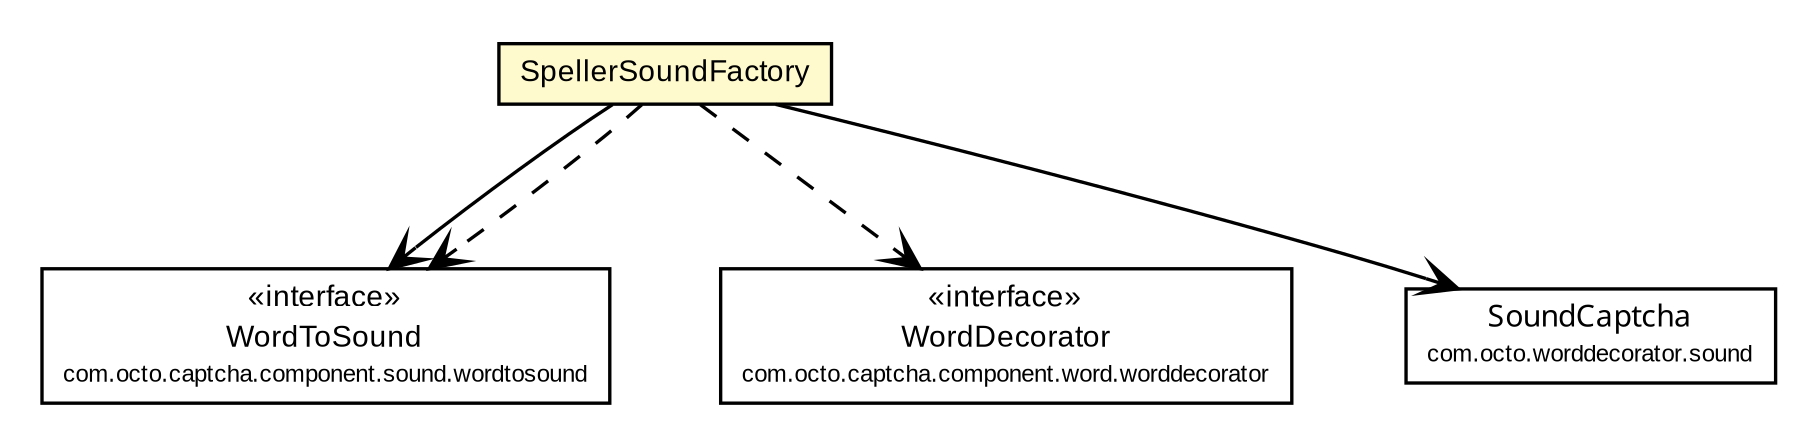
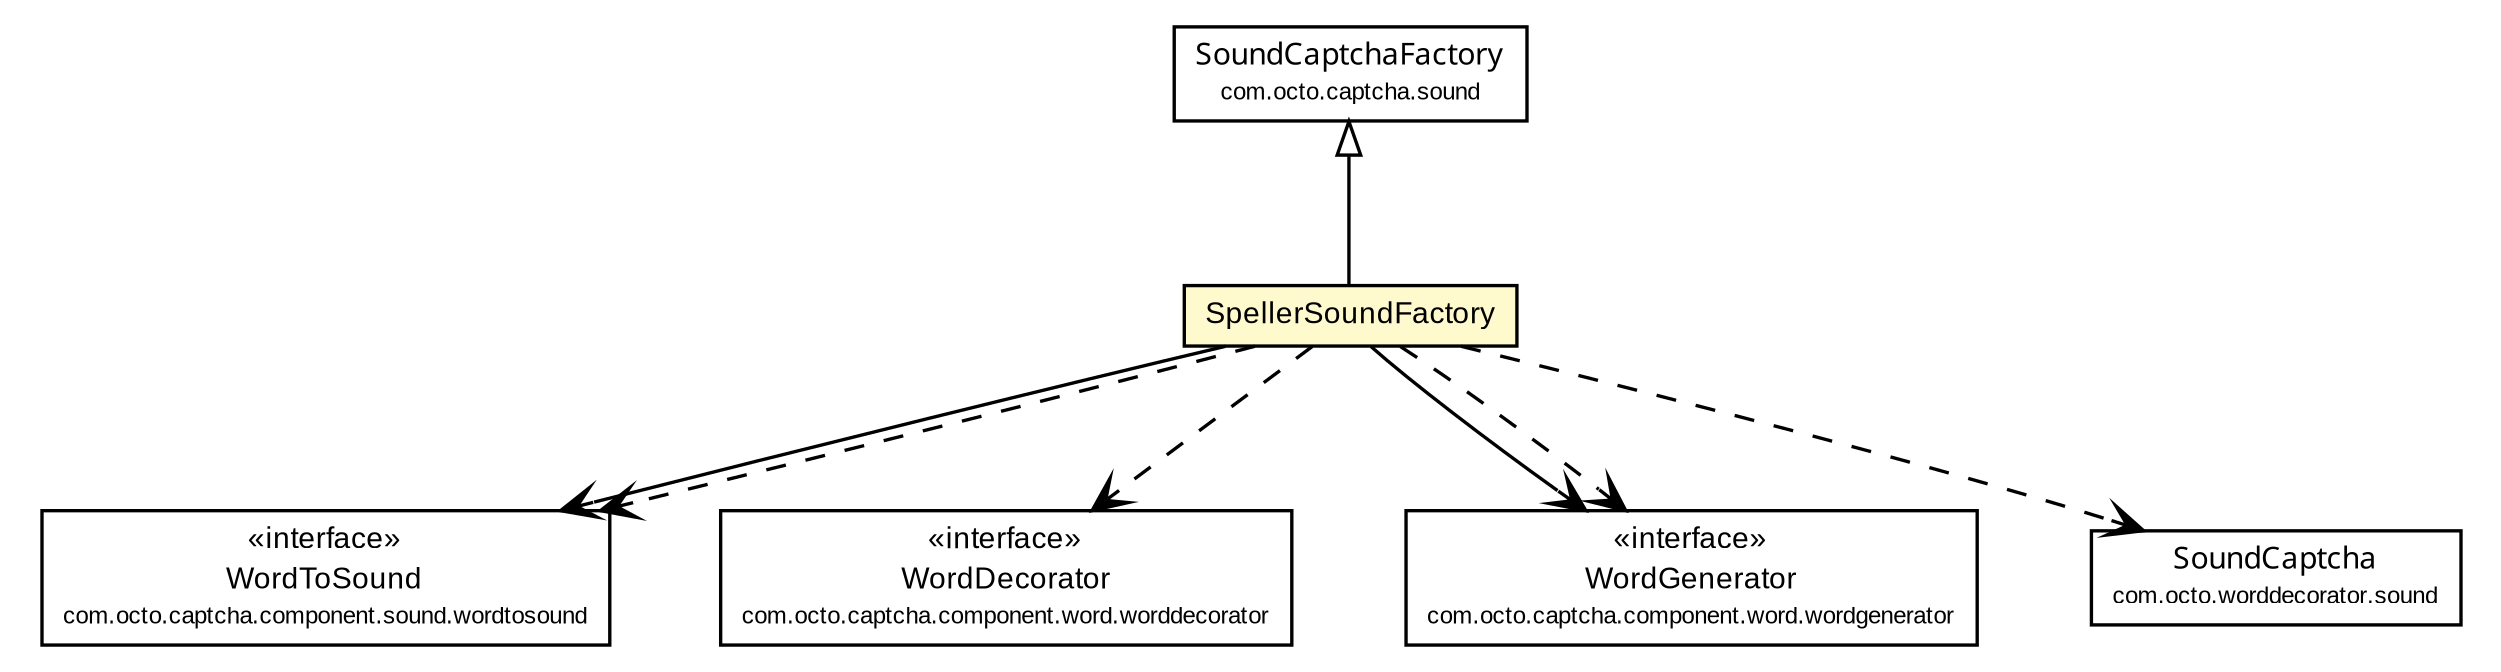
none -> (1349, 74)
(1102, 187) -> (1787, 429)
none -> (1692, 578)
